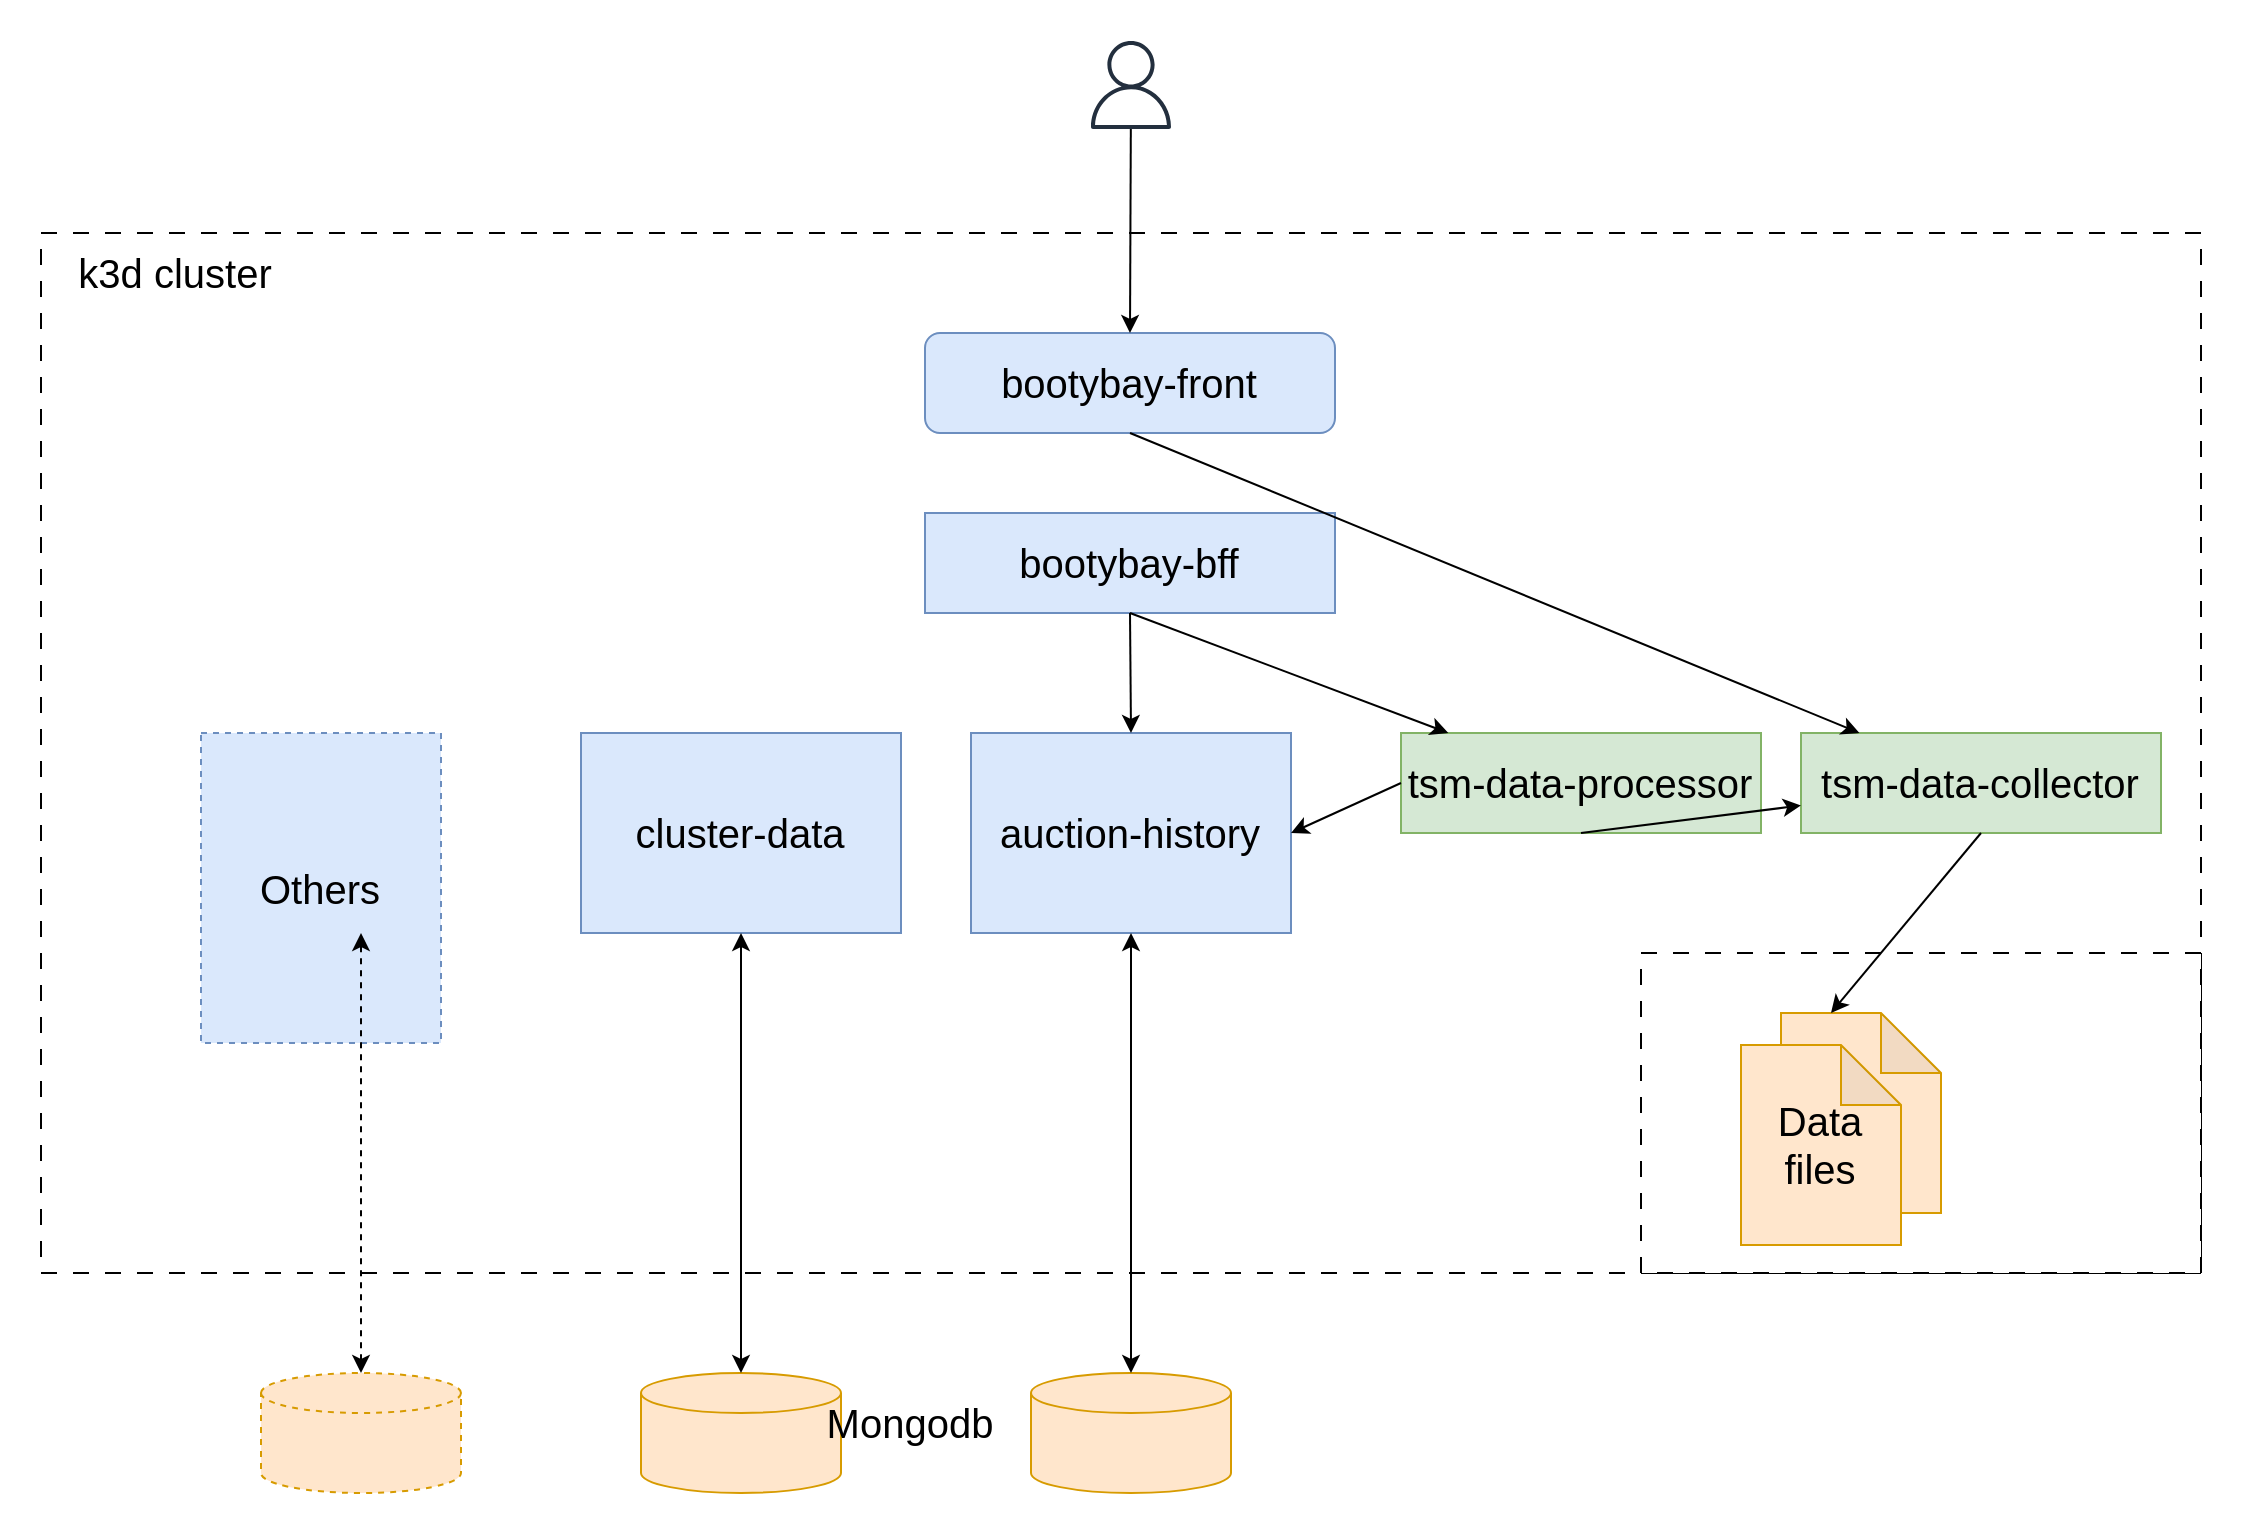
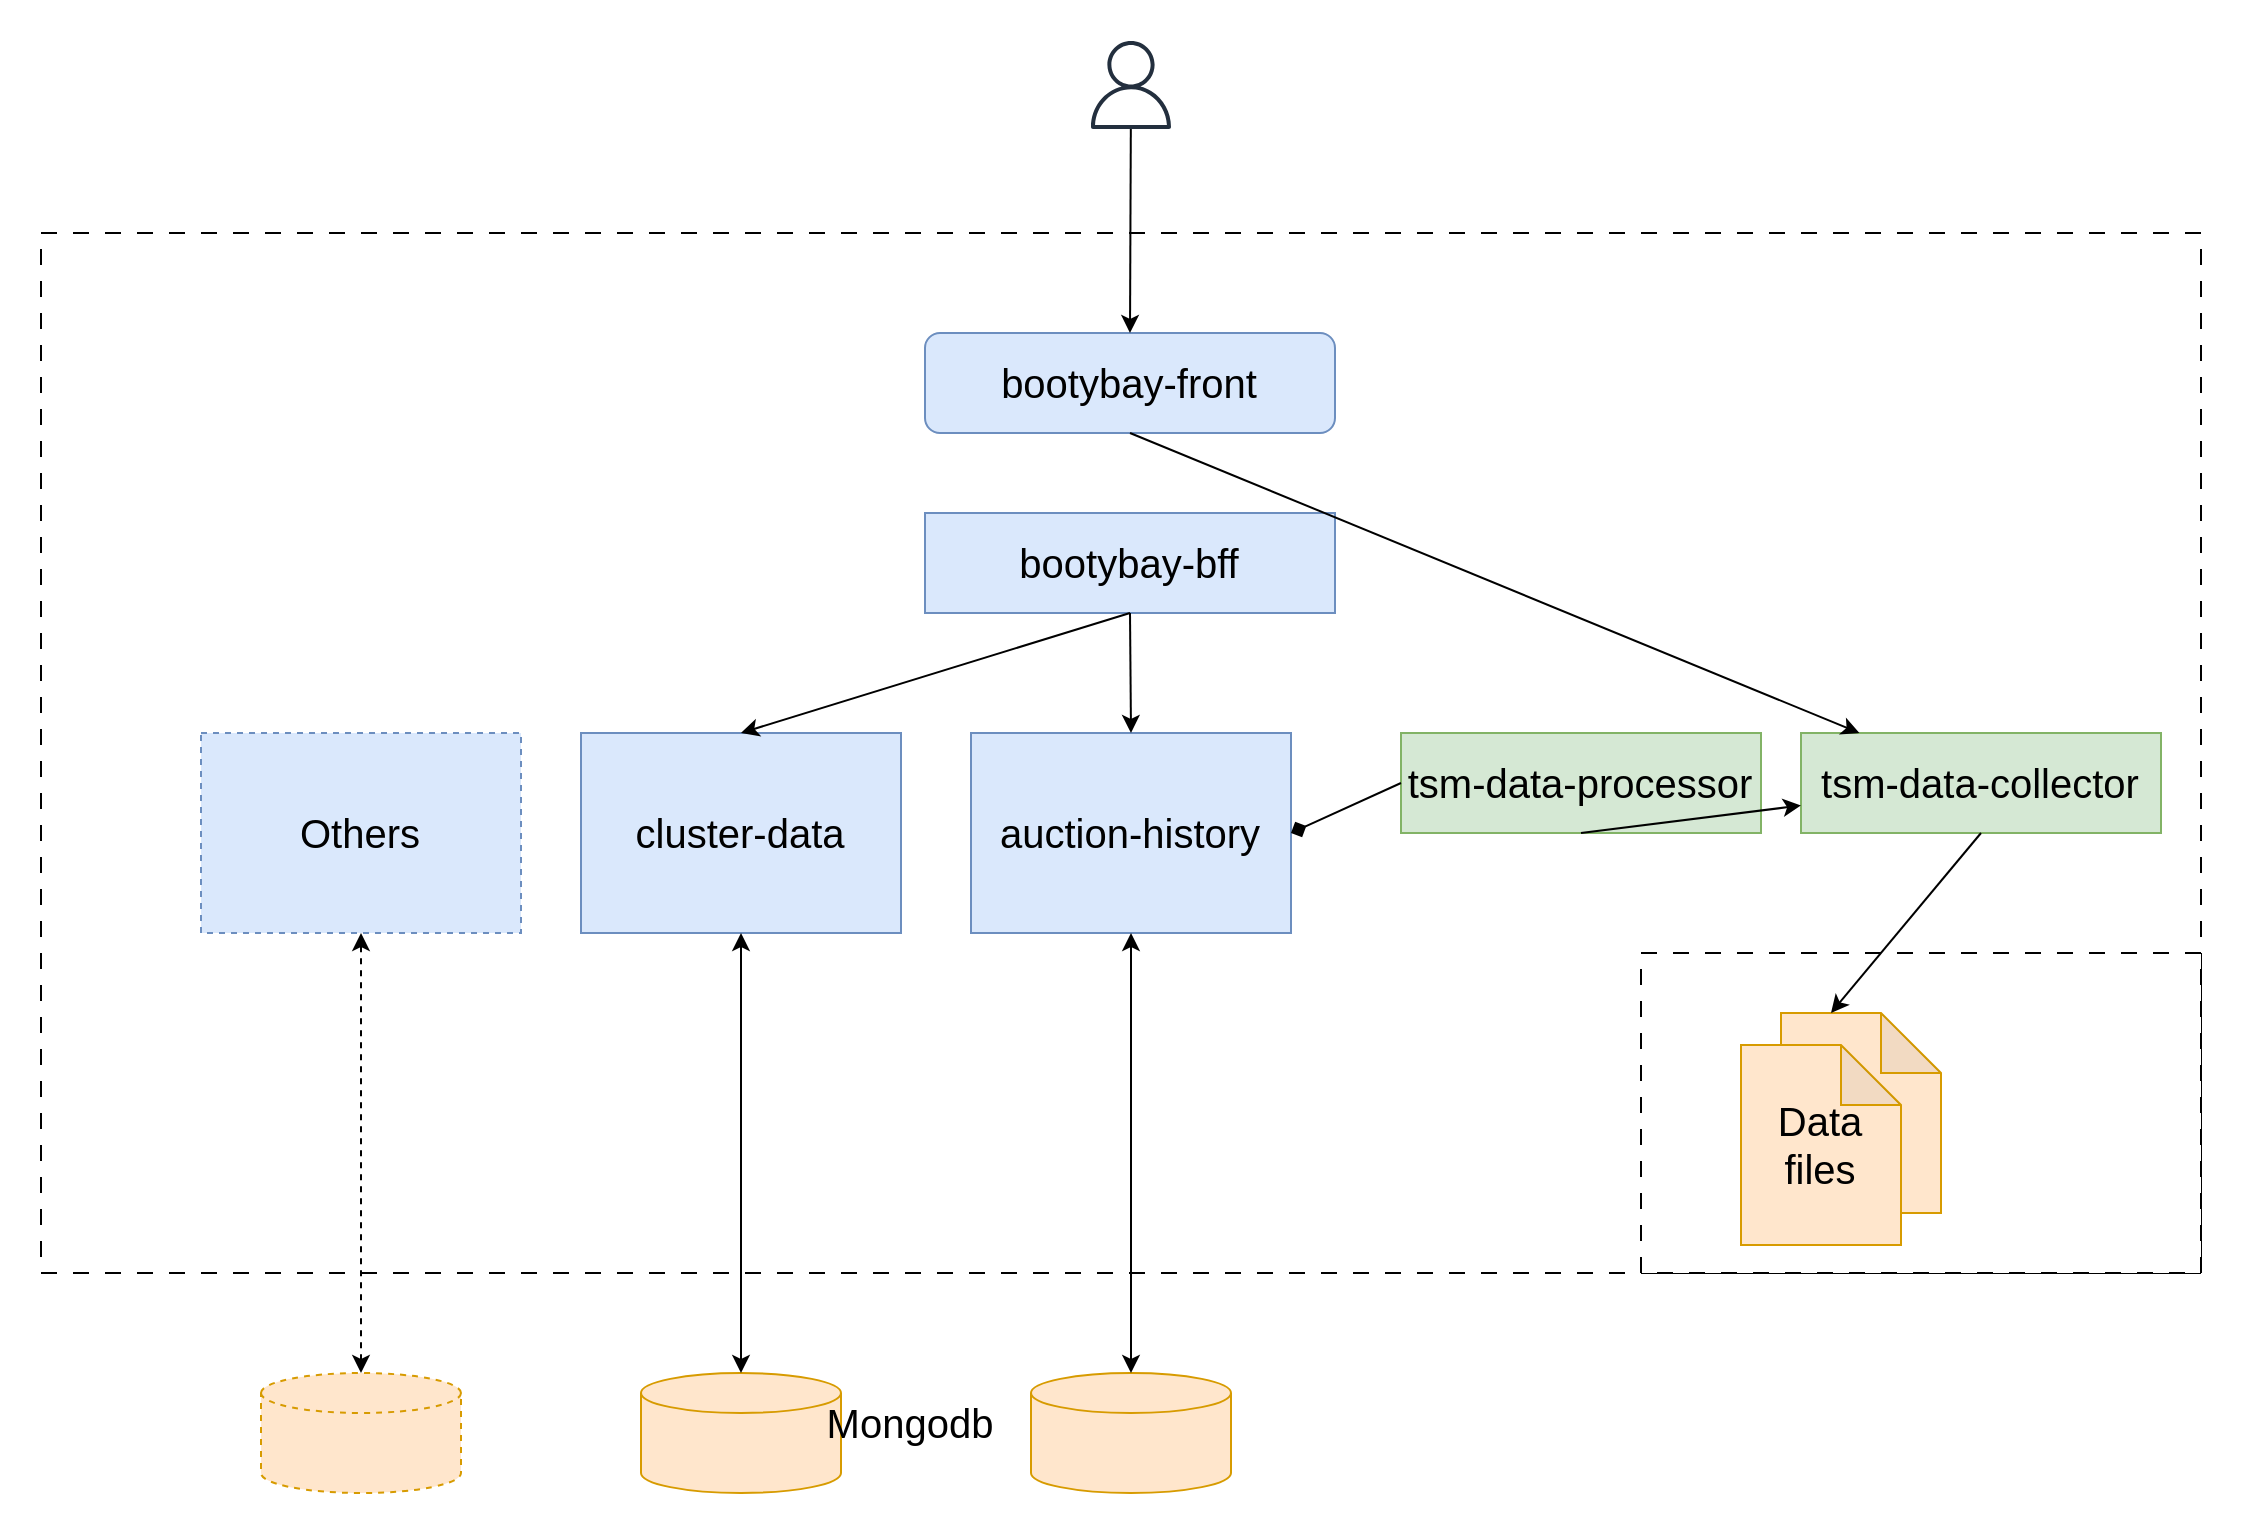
(176, 273) -> none
(1285, 671) -> (941, 671)
(1304, 827) -> (1305, 827)
(321, 888) -> (361, 833)
